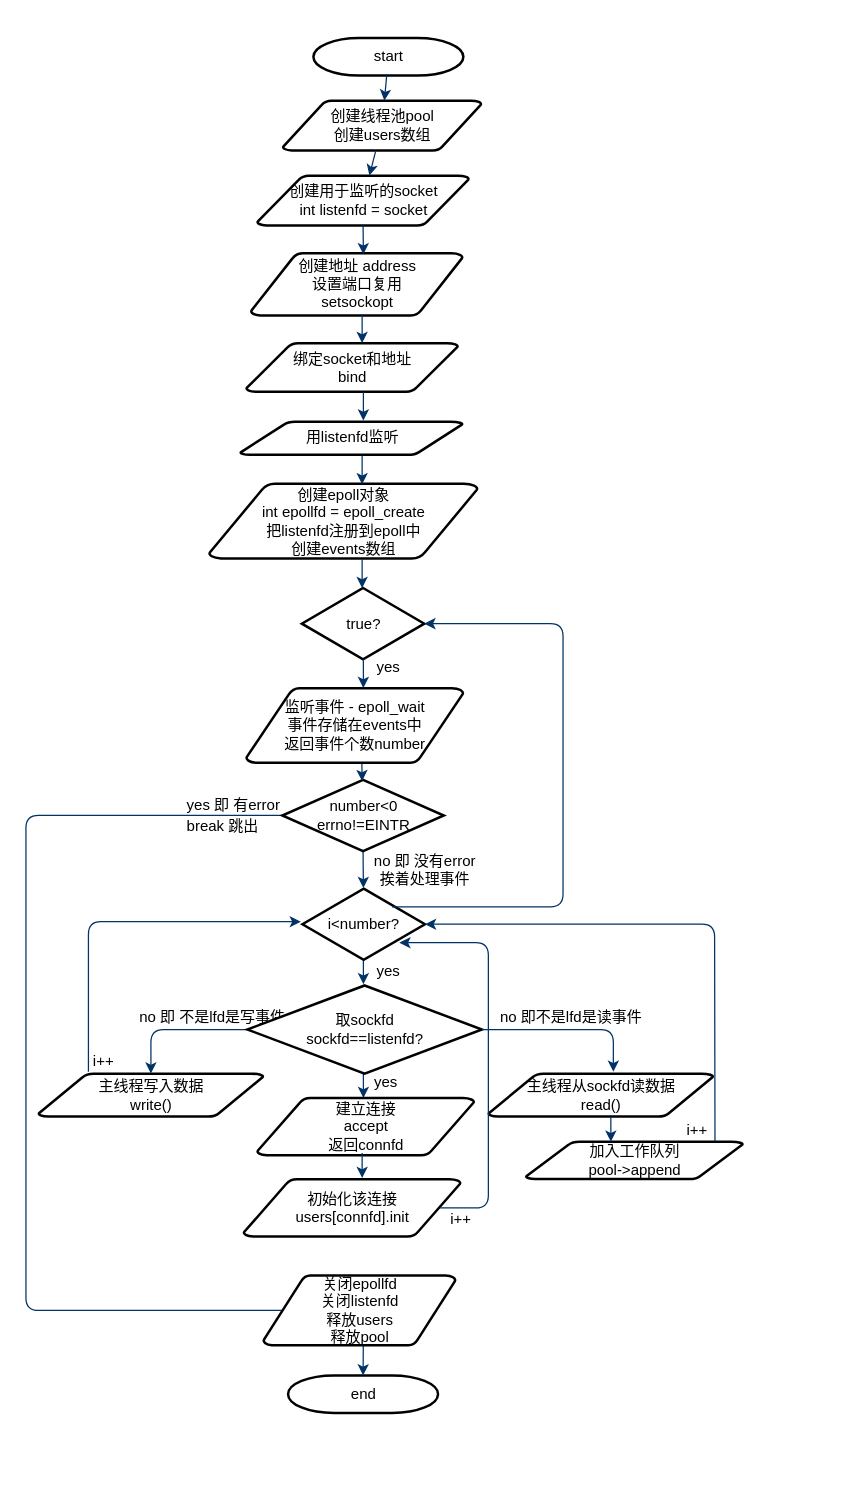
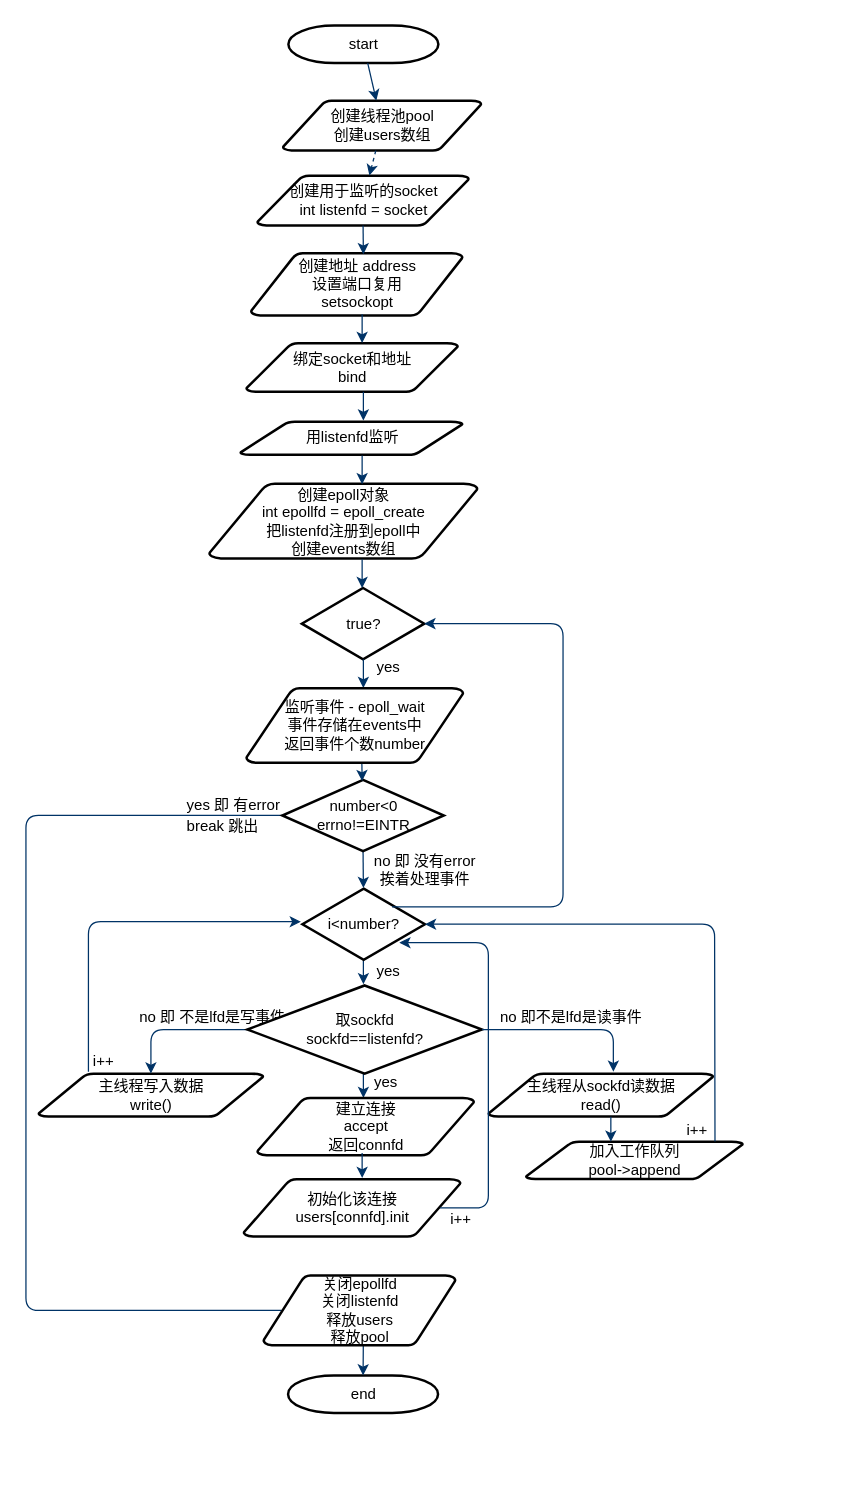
(388, 57) -> (363, 44)
(373, 159) -> (373, 159)
